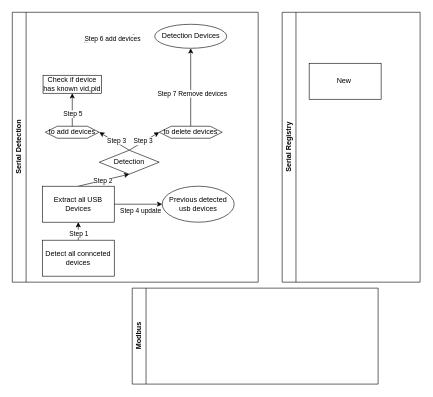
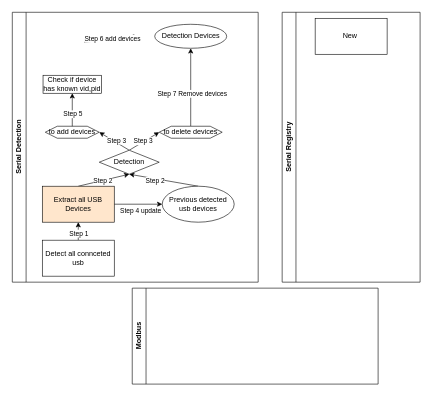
(345, 81) -> (351, 36)
none -> (165, 180)
(78, 204) -> (78, 204)
(78, 258) -> (78, 258)
